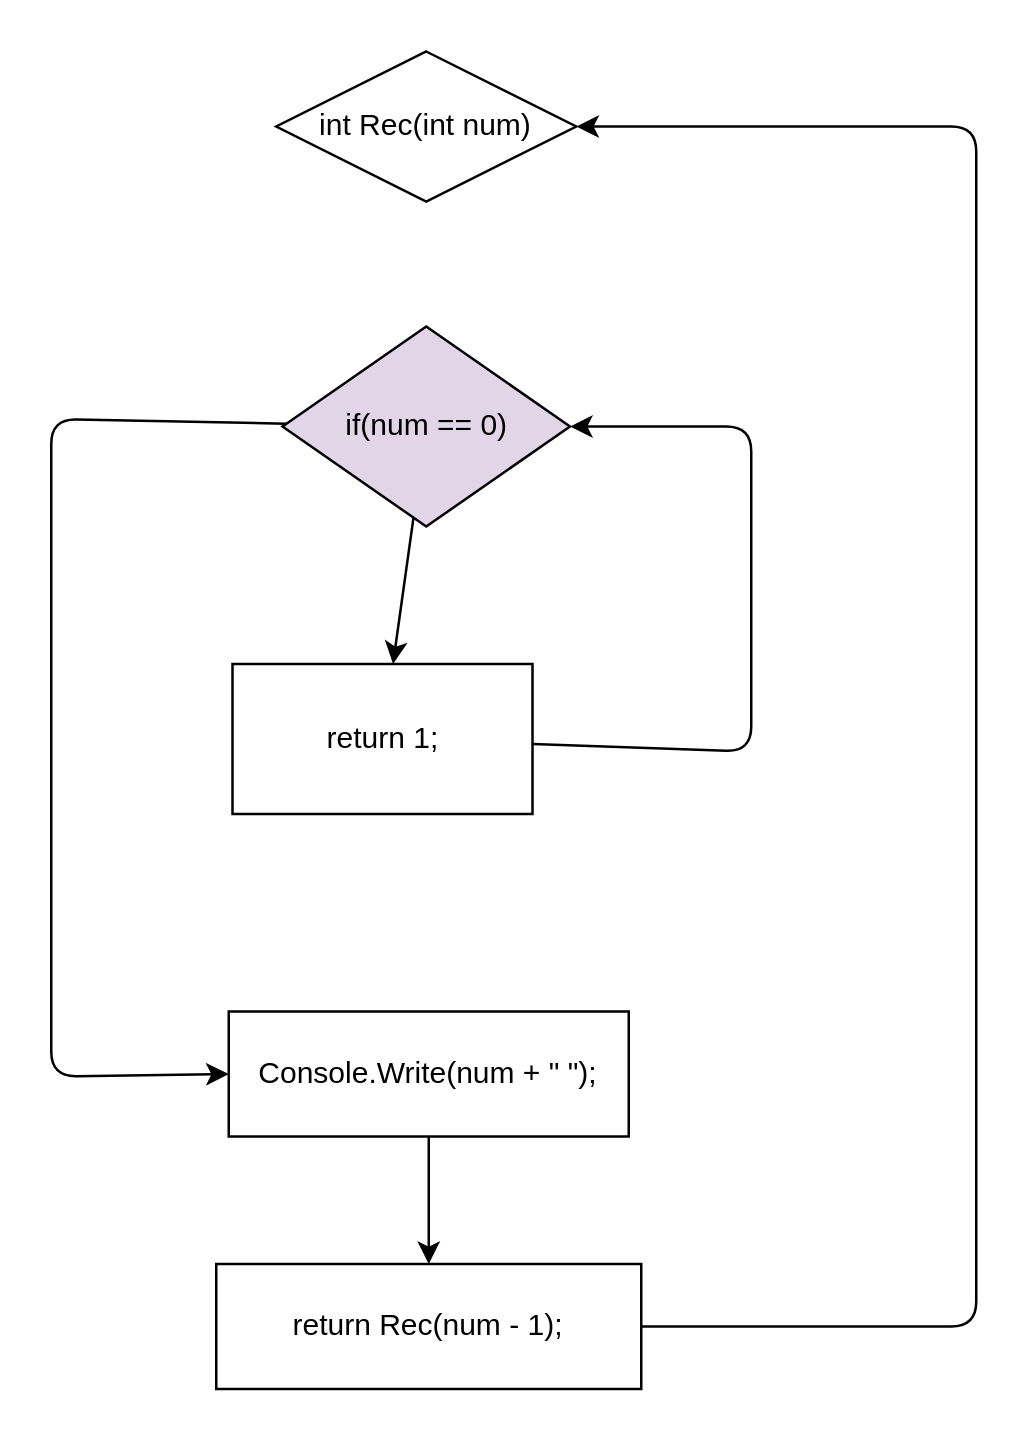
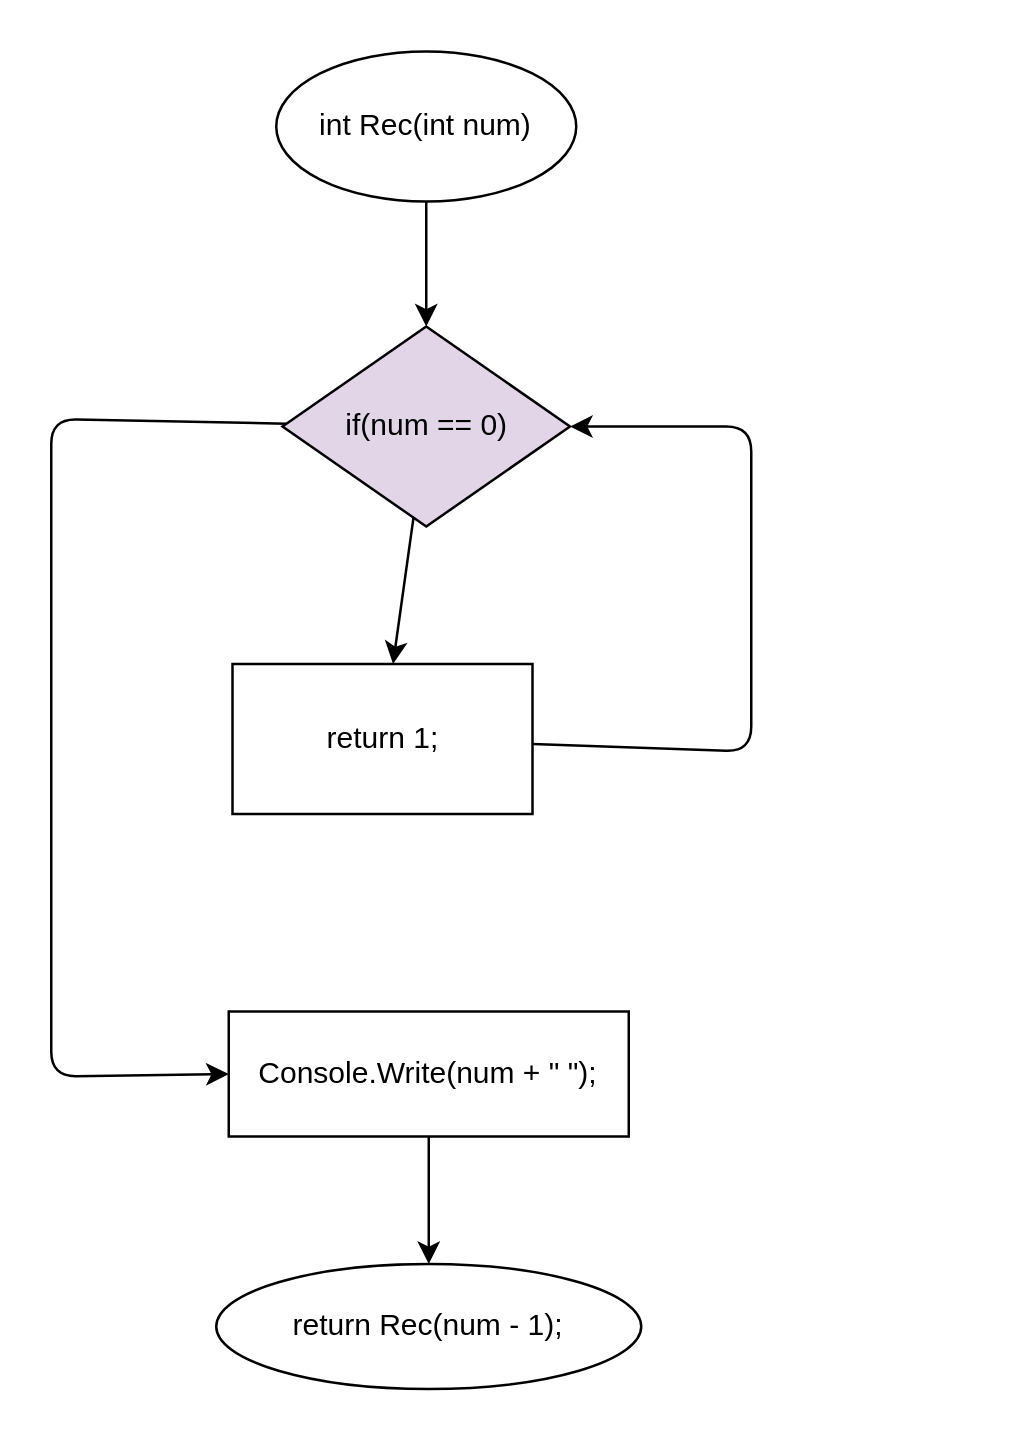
(426, 126) -> (426, 126)
none -> (426, 255)
(976, 702) -> none
(429, 1326) -> (429, 1326)
